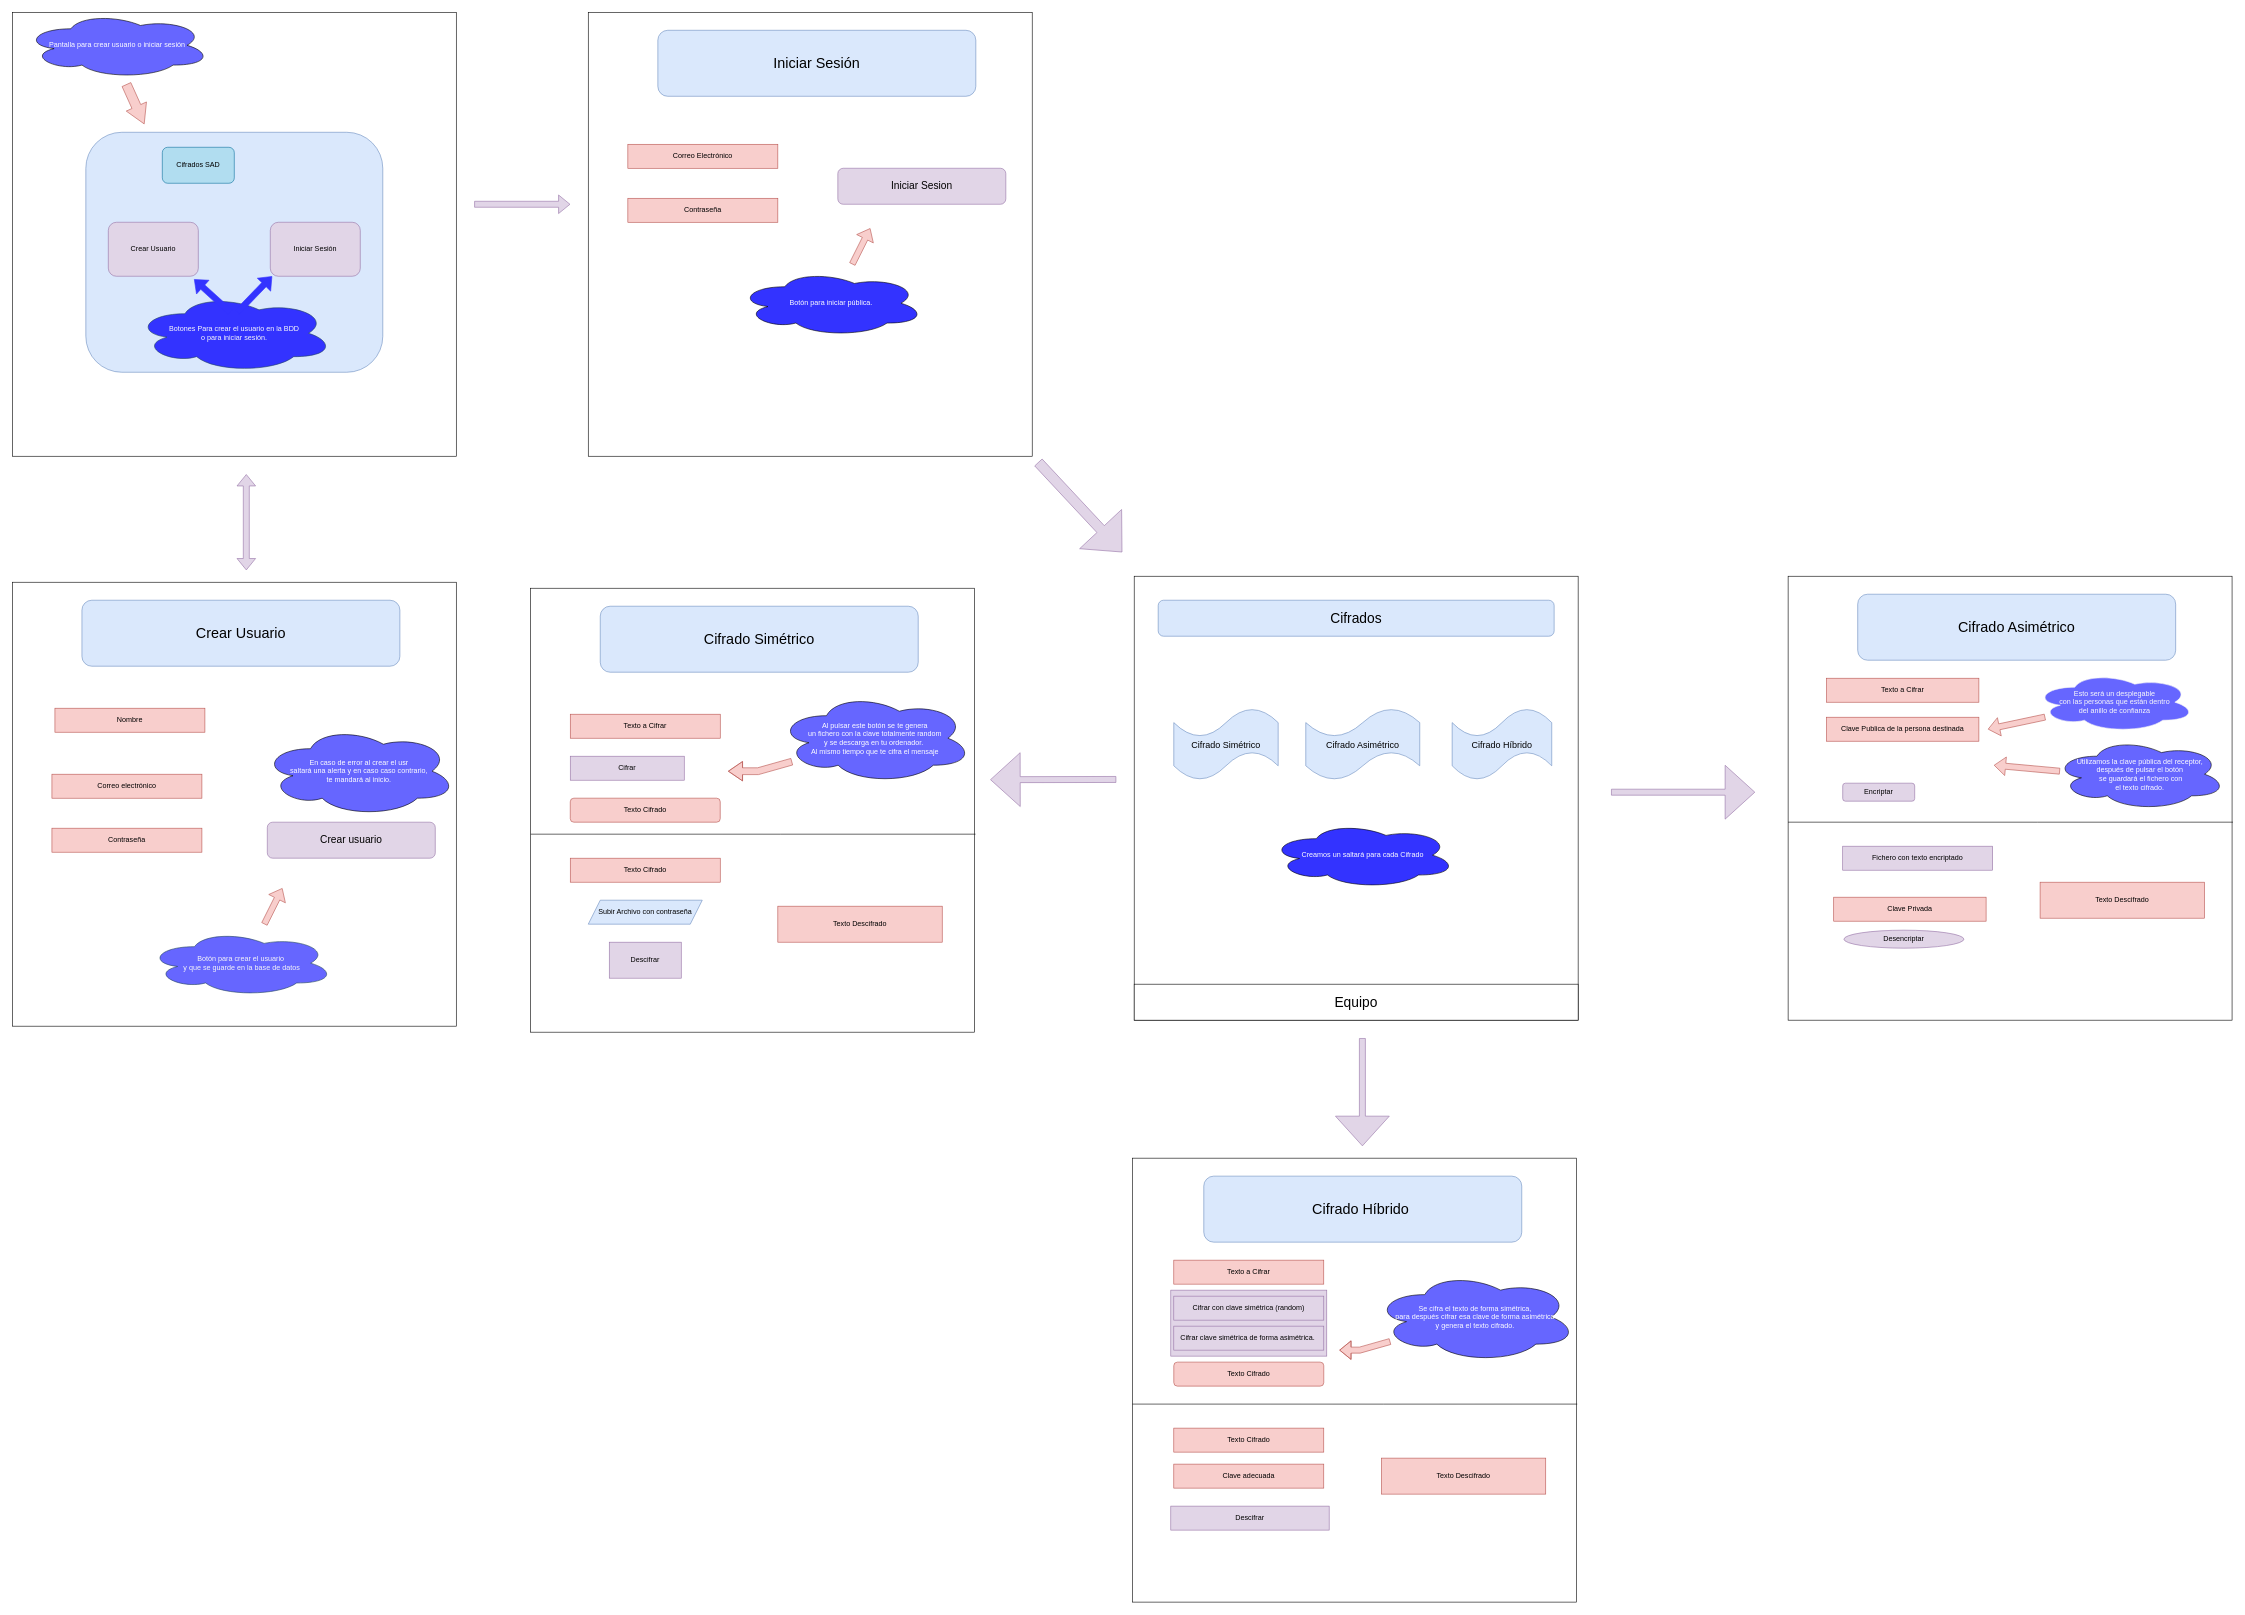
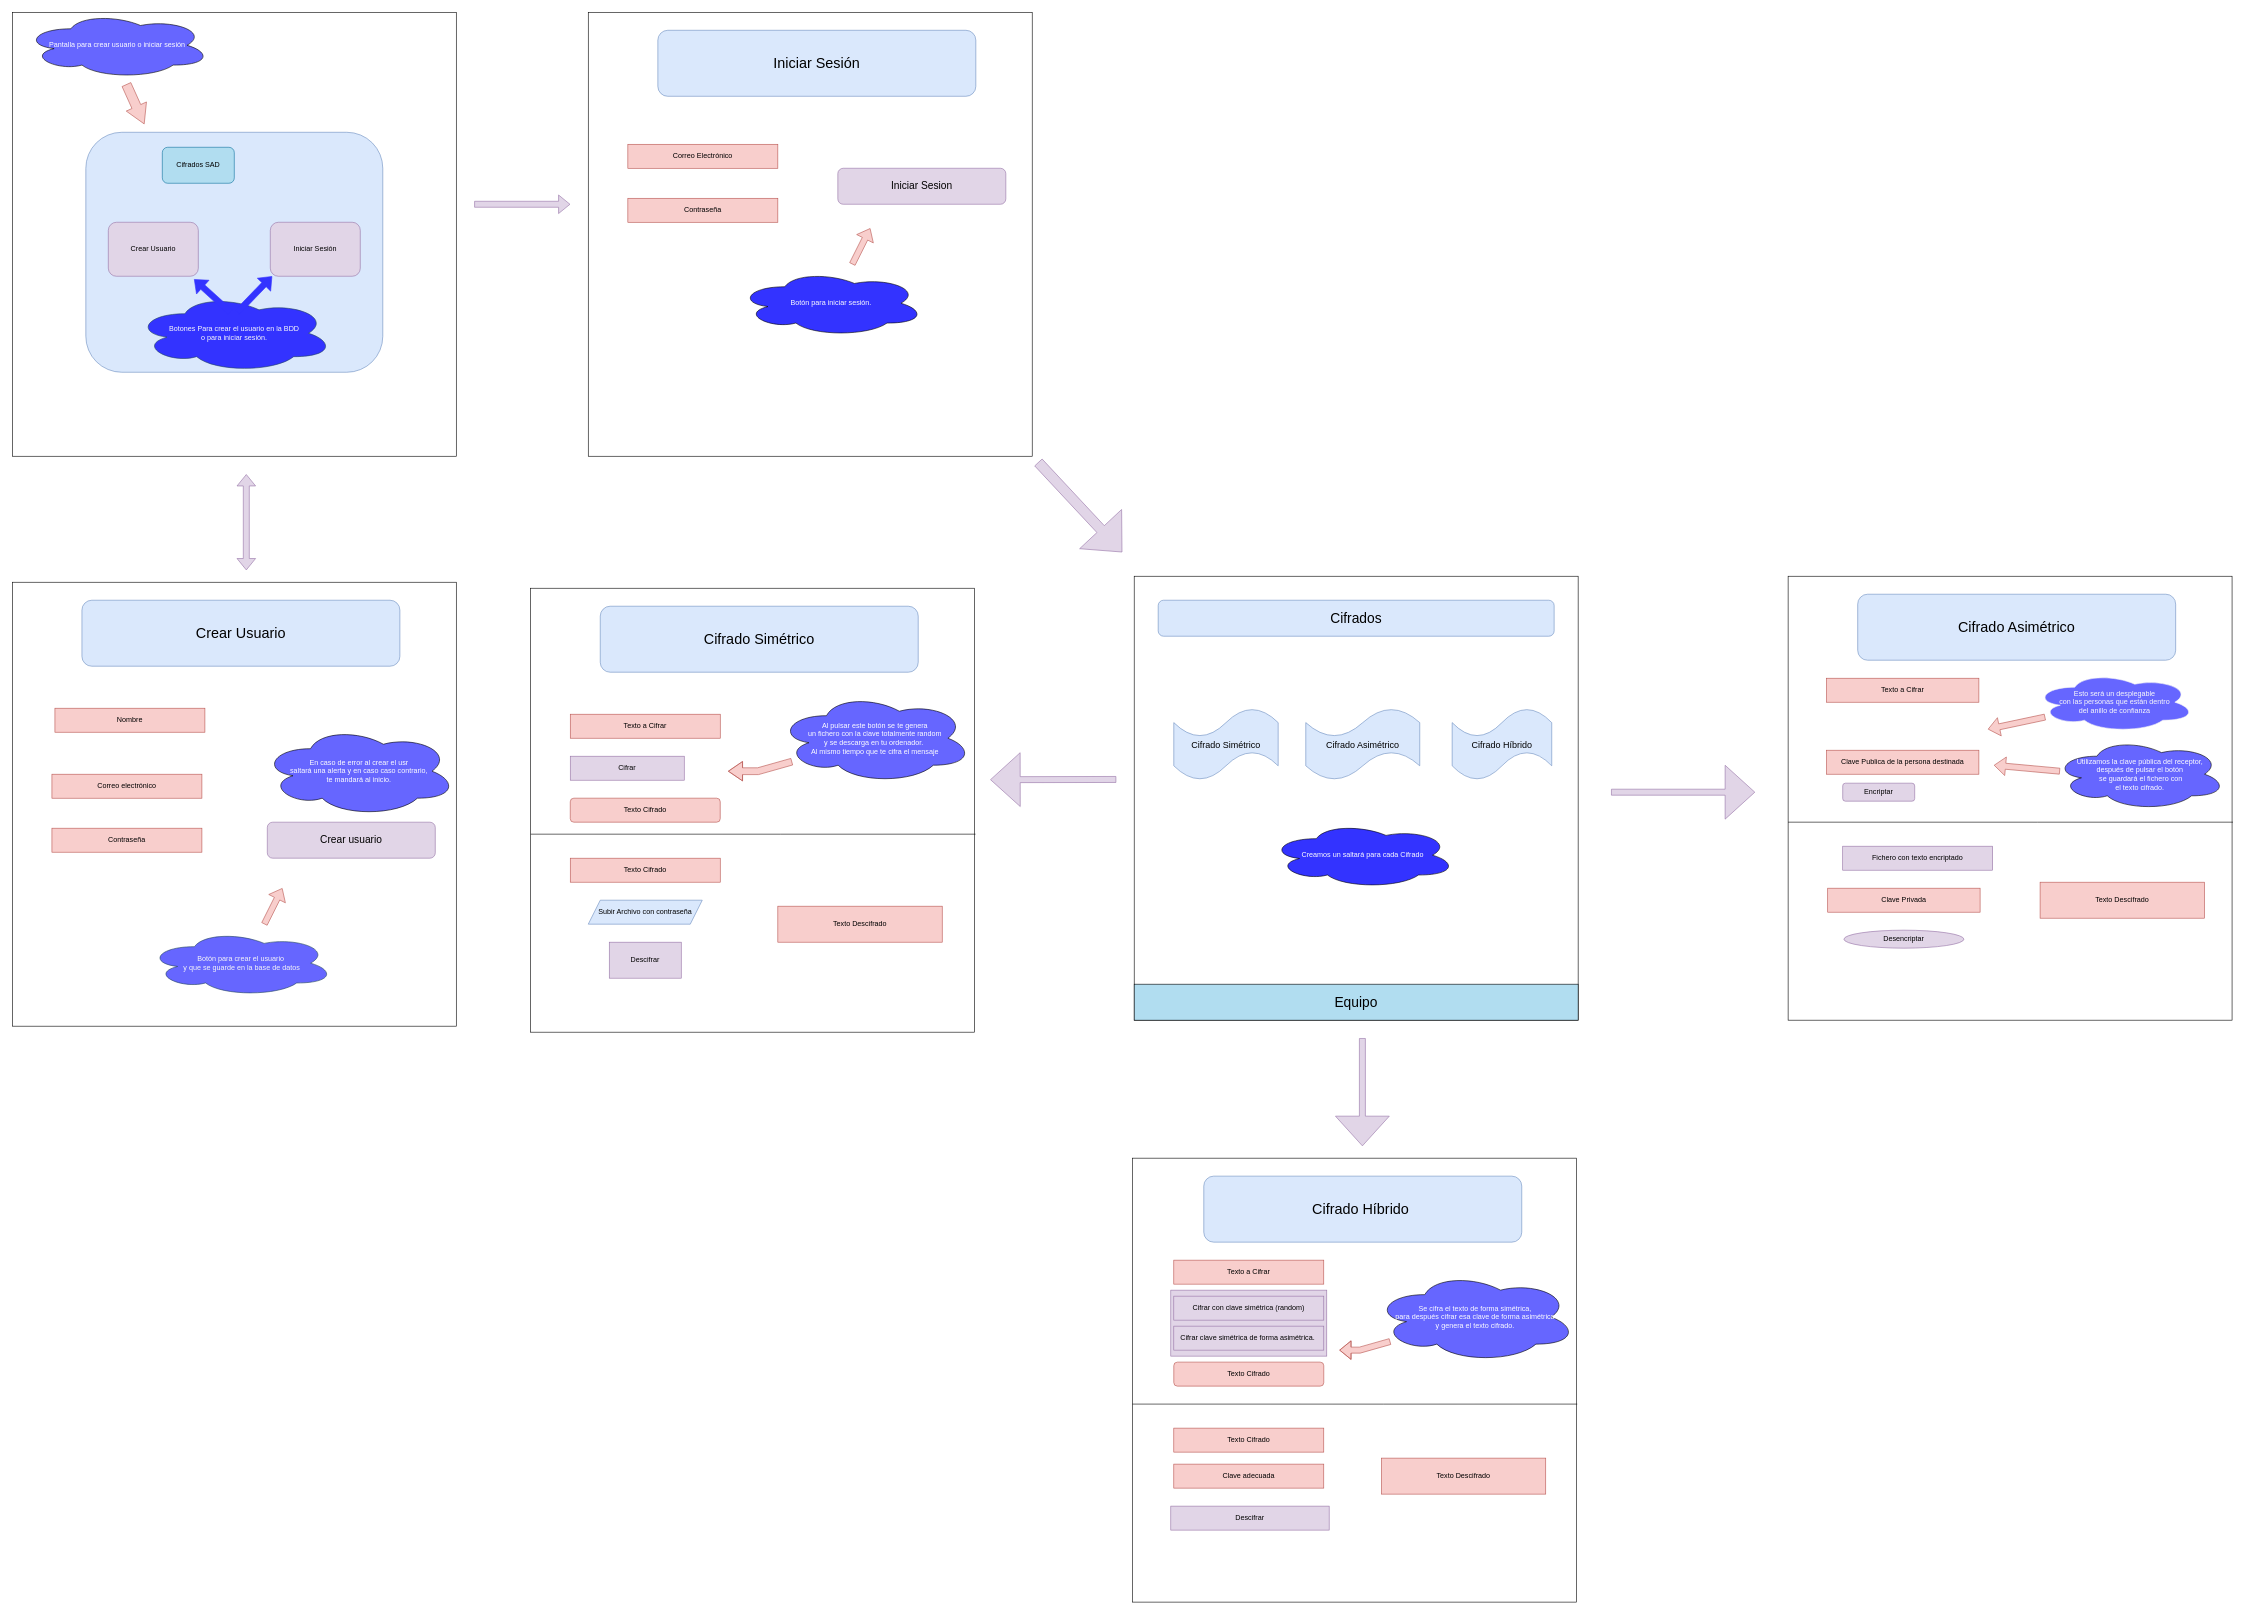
(831, 303) -> (831, 303)
(1903, 729) -> (1903, 762)
(1910, 909) -> (1904, 900)
(1356, 1002) -> (1356, 1002)
